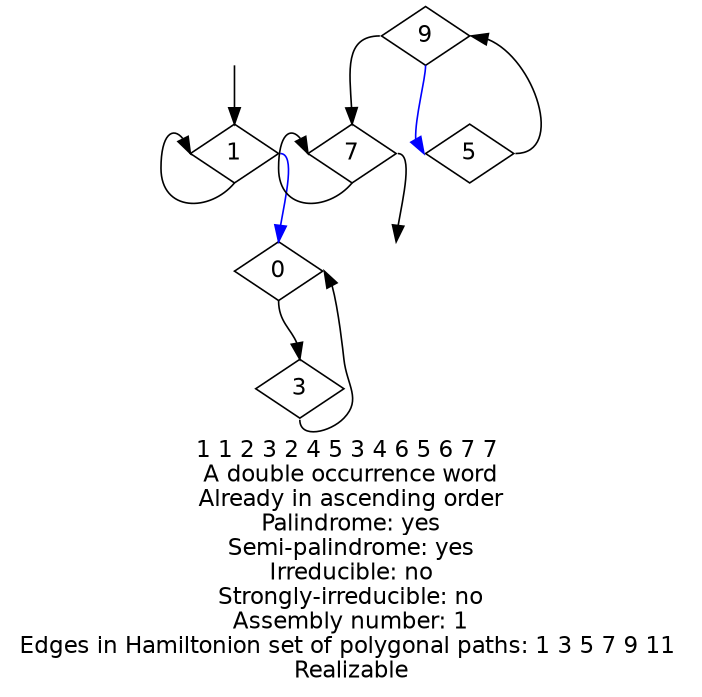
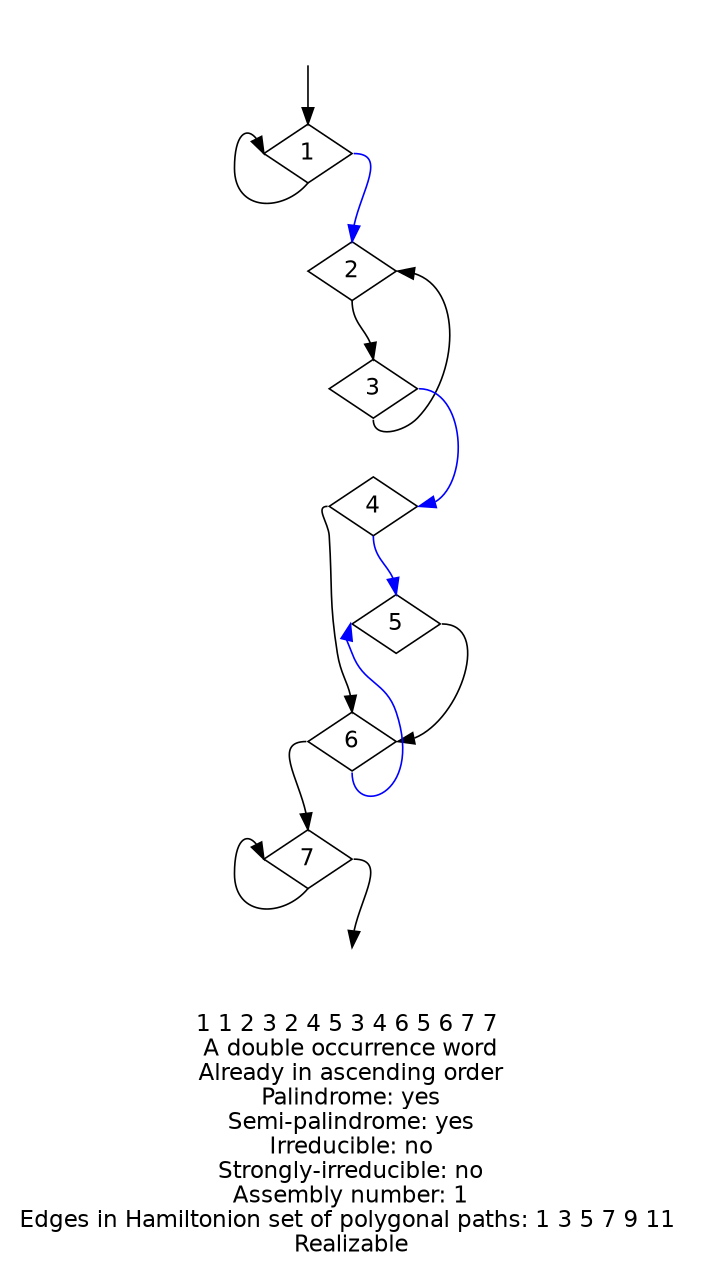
(426, 36) -> (352, 742)
(279, 271) -> (352, 271)
none -> (373, 506)
